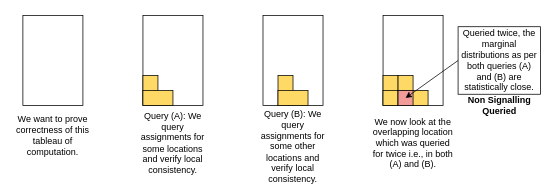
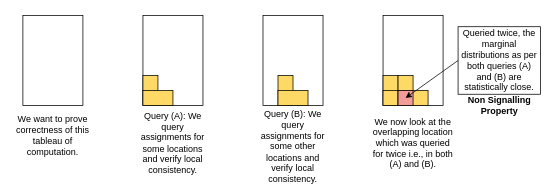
(500, 105) -> (500, 105)
